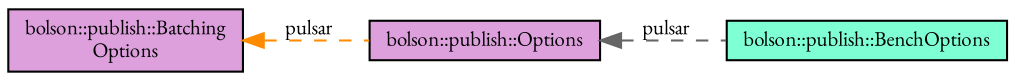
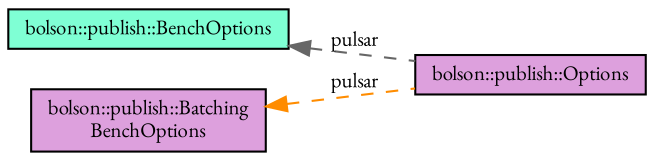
(126, 40) -> (148, 120)
(674, 40) -> (363, 55)
